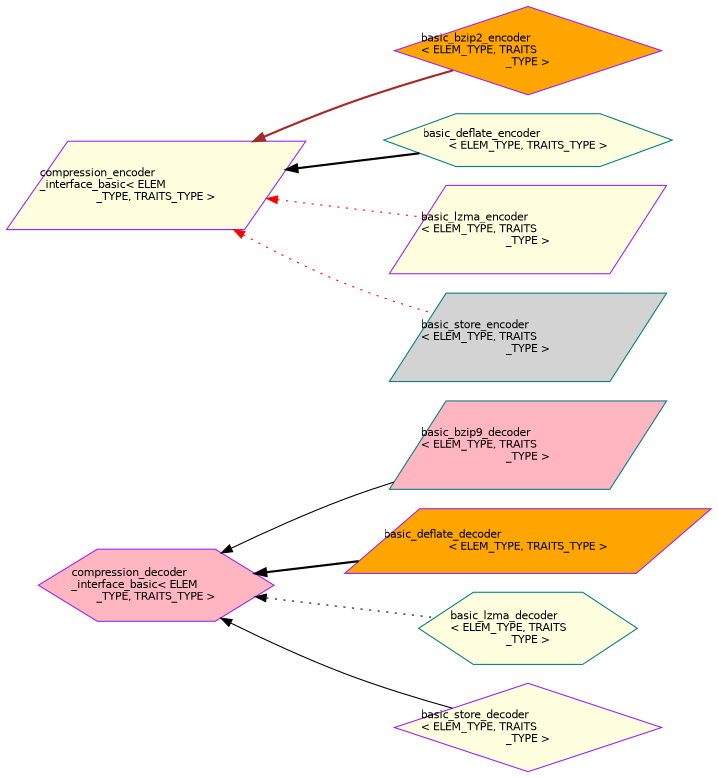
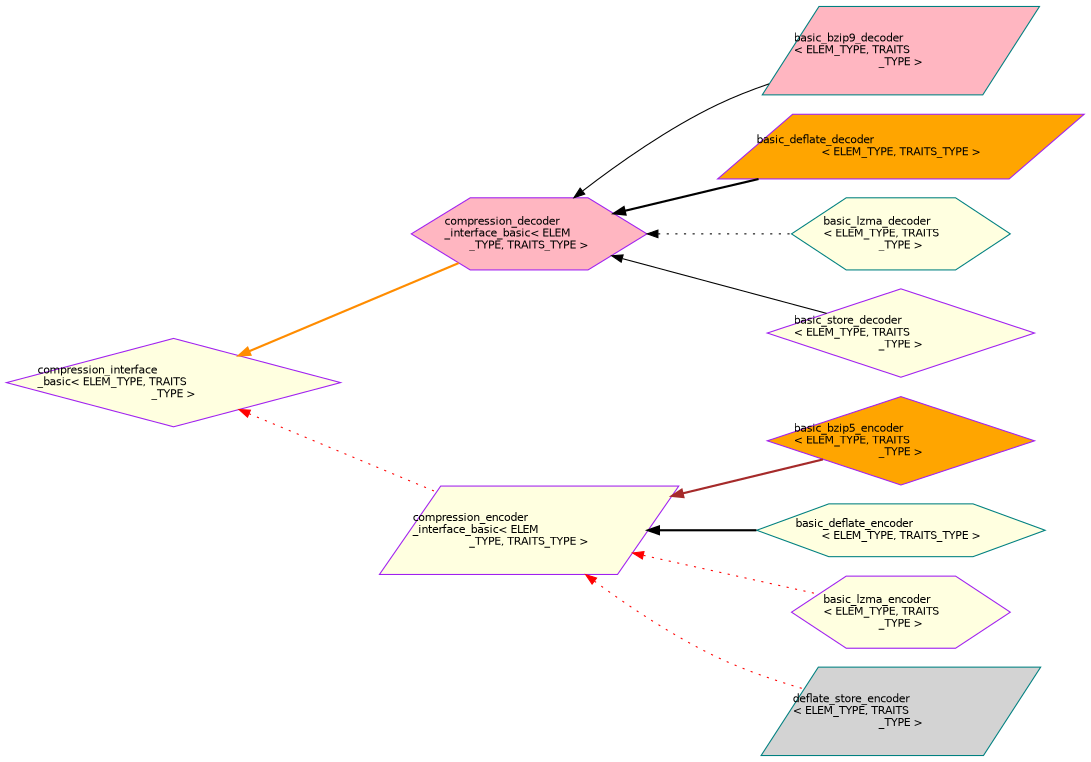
(528, 51) -> (901, 441)
(528, 230) -> (901, 612)
(528, 337) -> (901, 711)
none -> (174, 383)
